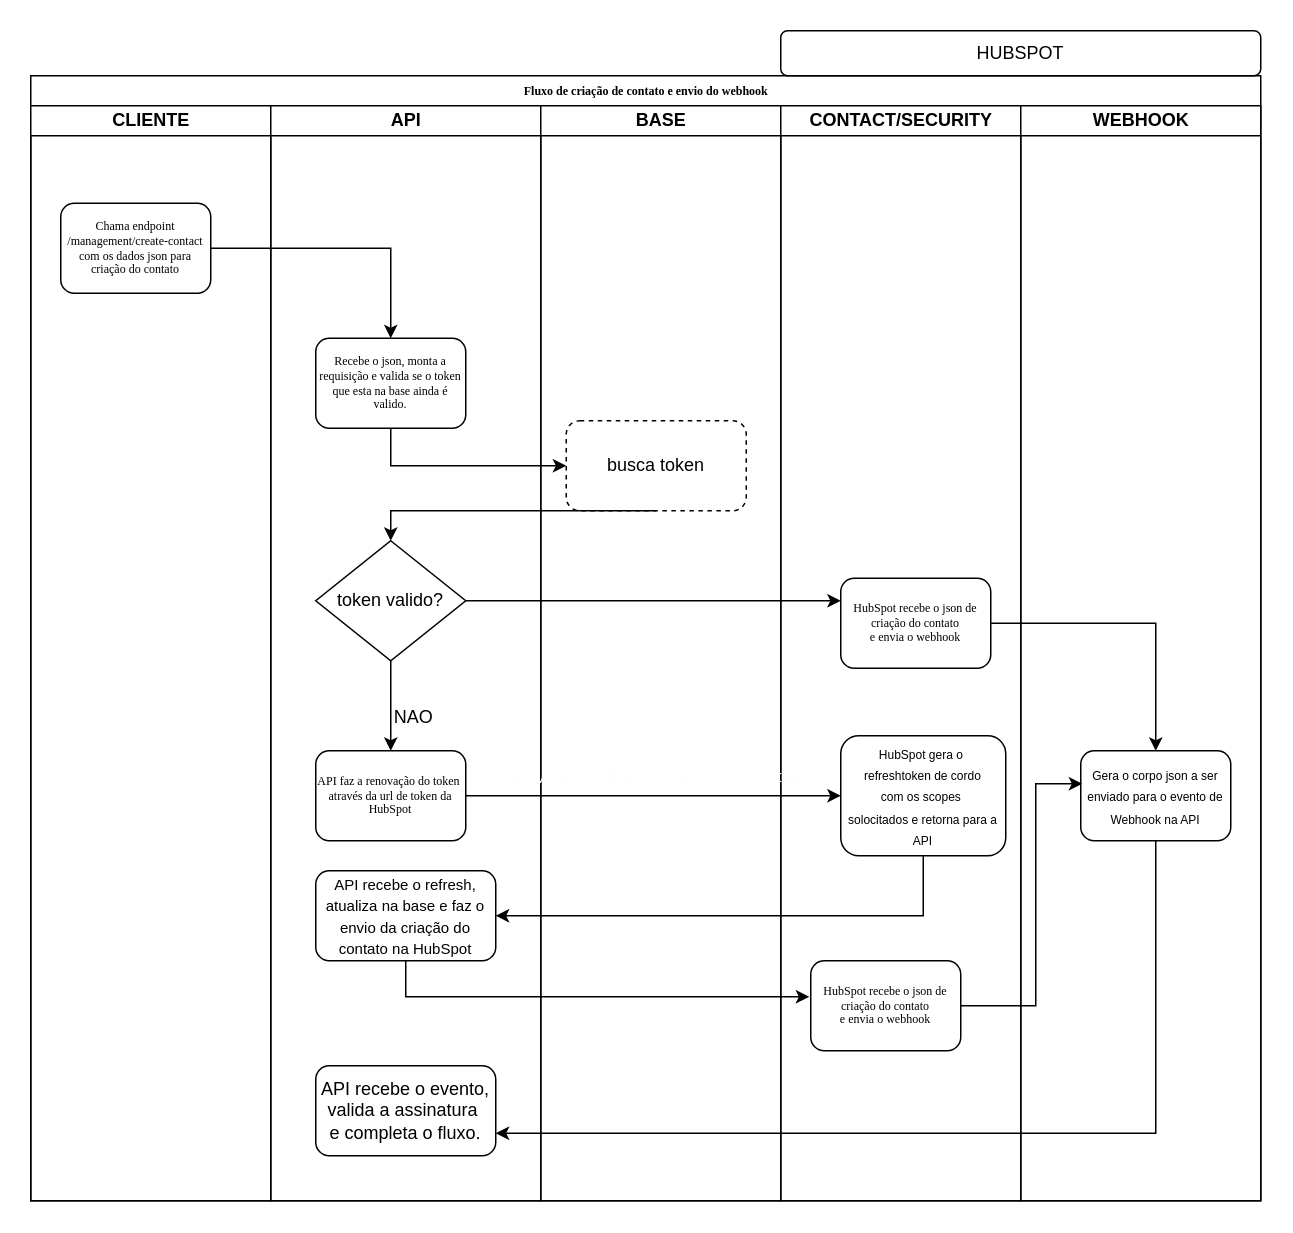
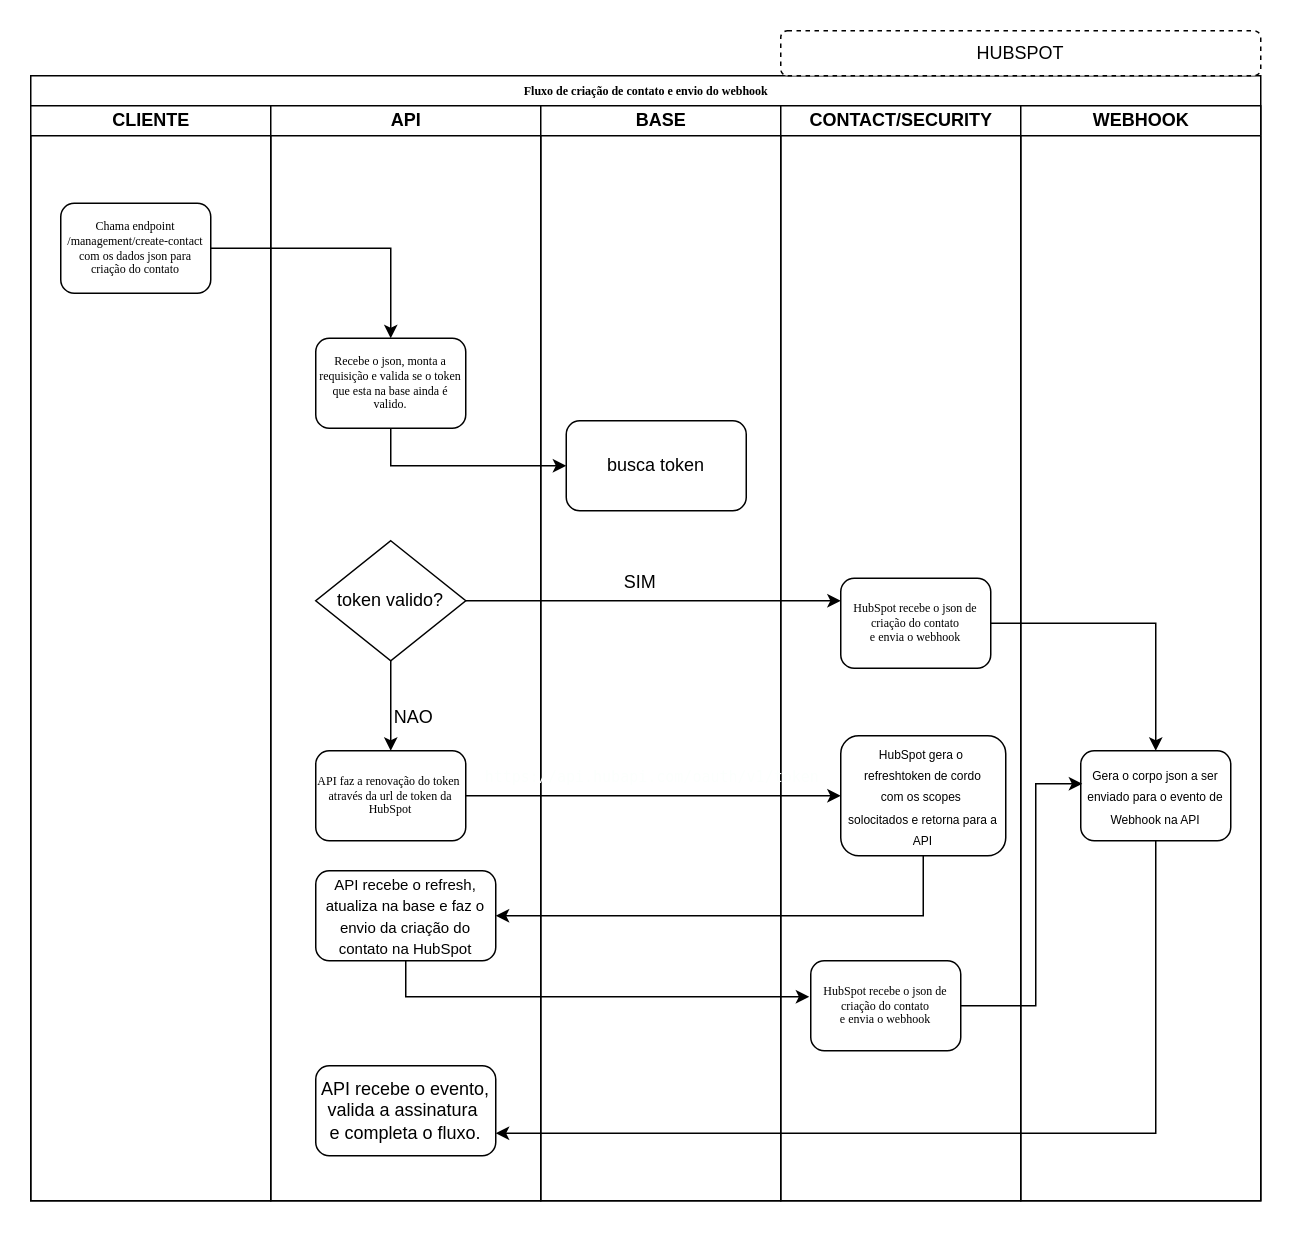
(1021, 53) -> (1021, 53)
(656, 466) -> (656, 466)
(474, 511) -> none
none -> (640, 583)
